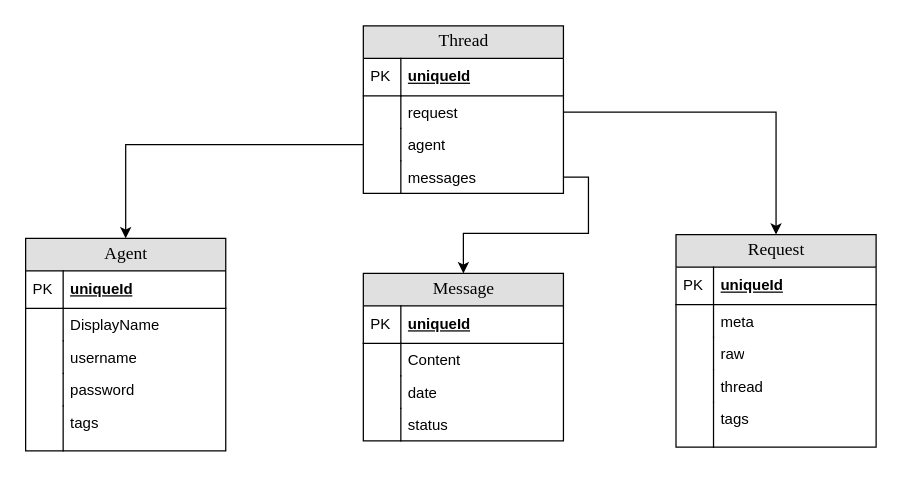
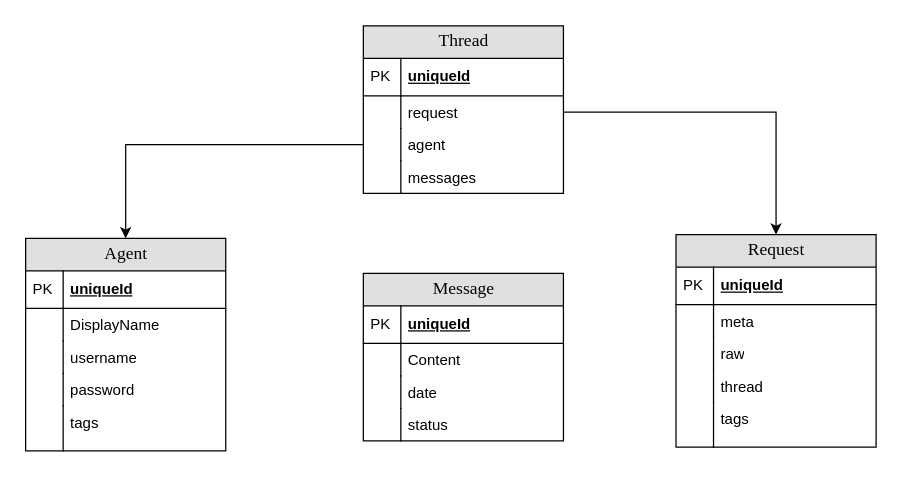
(549, 233) -> none
